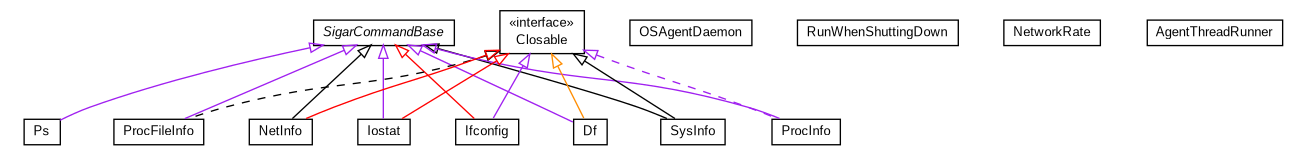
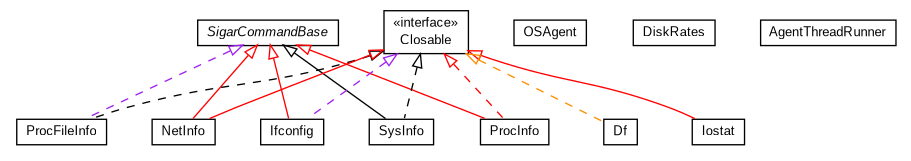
none -> (550, 32)
none -> (673, 32)
(690, 32) -> none
(878, 32) -> none
(1052, 32) -> none
(337, 77) -> (229, 78)
(591, 78) -> (397, 84)
(669, 80) -> (478, 91)
(264, 84) -> (158, 85)
(513, 84) -> (355, 85)
(497, 86) -> none
(632, 91) -> (409, 98)
(573, 96) -> (541, 91)
(383, 99) -> none
(42, 131) -> none
